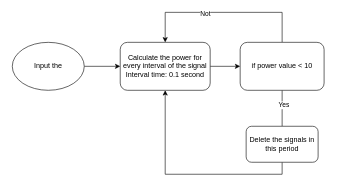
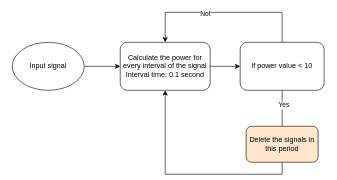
(48, 66) -> (48, 66)
(282, 144) -> (282, 144)
